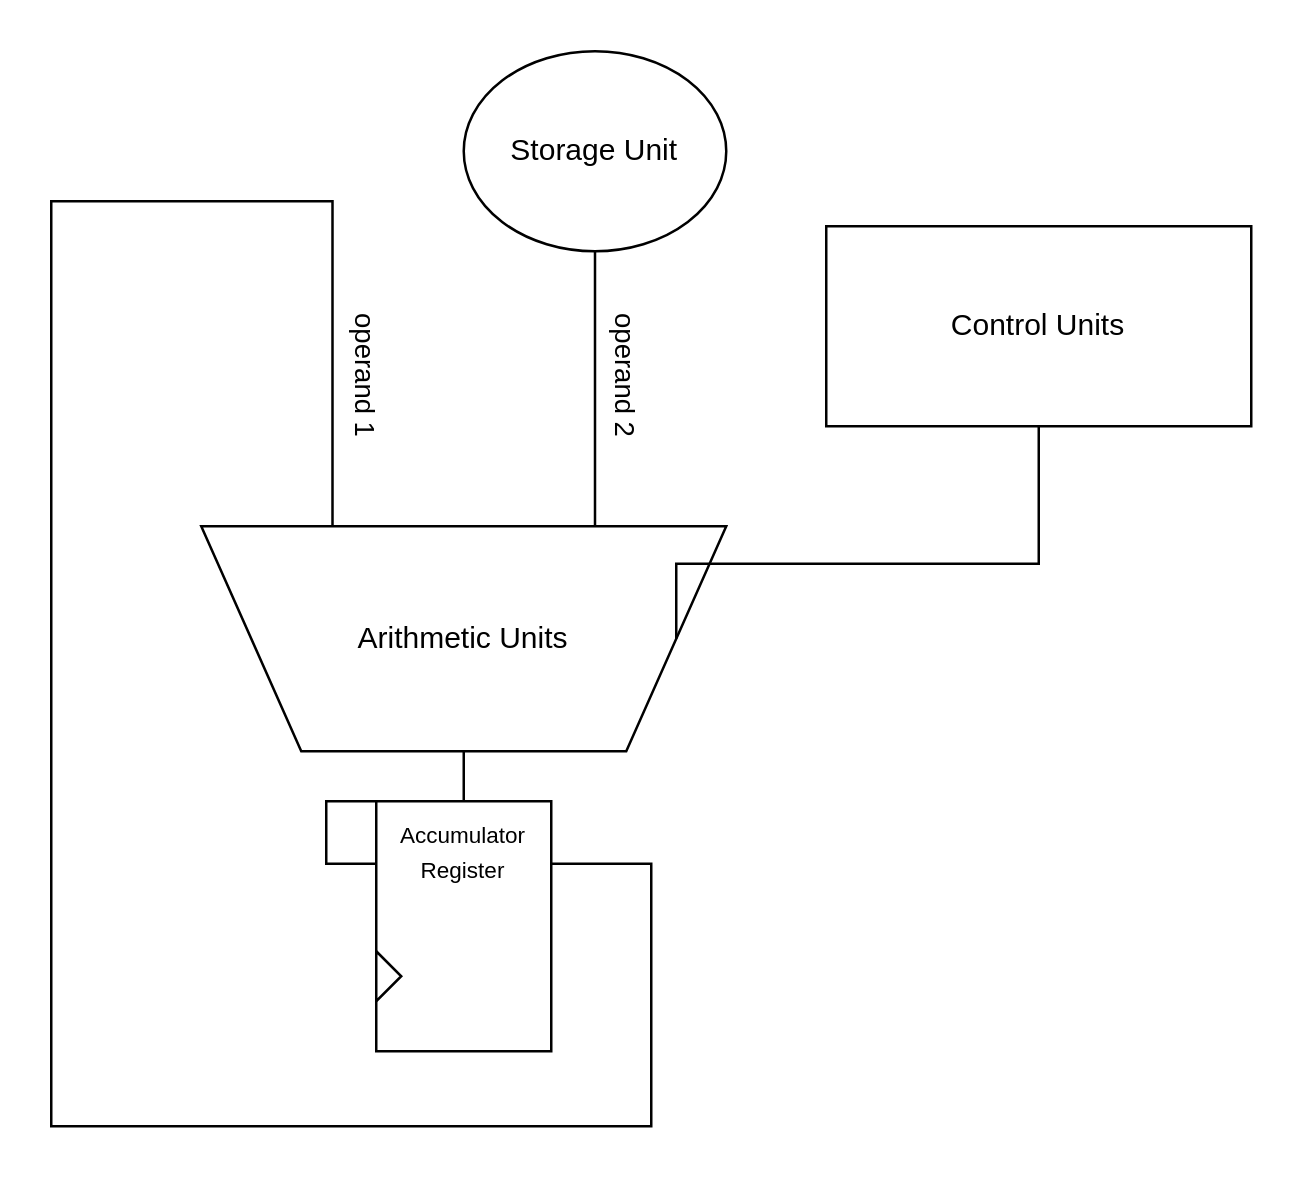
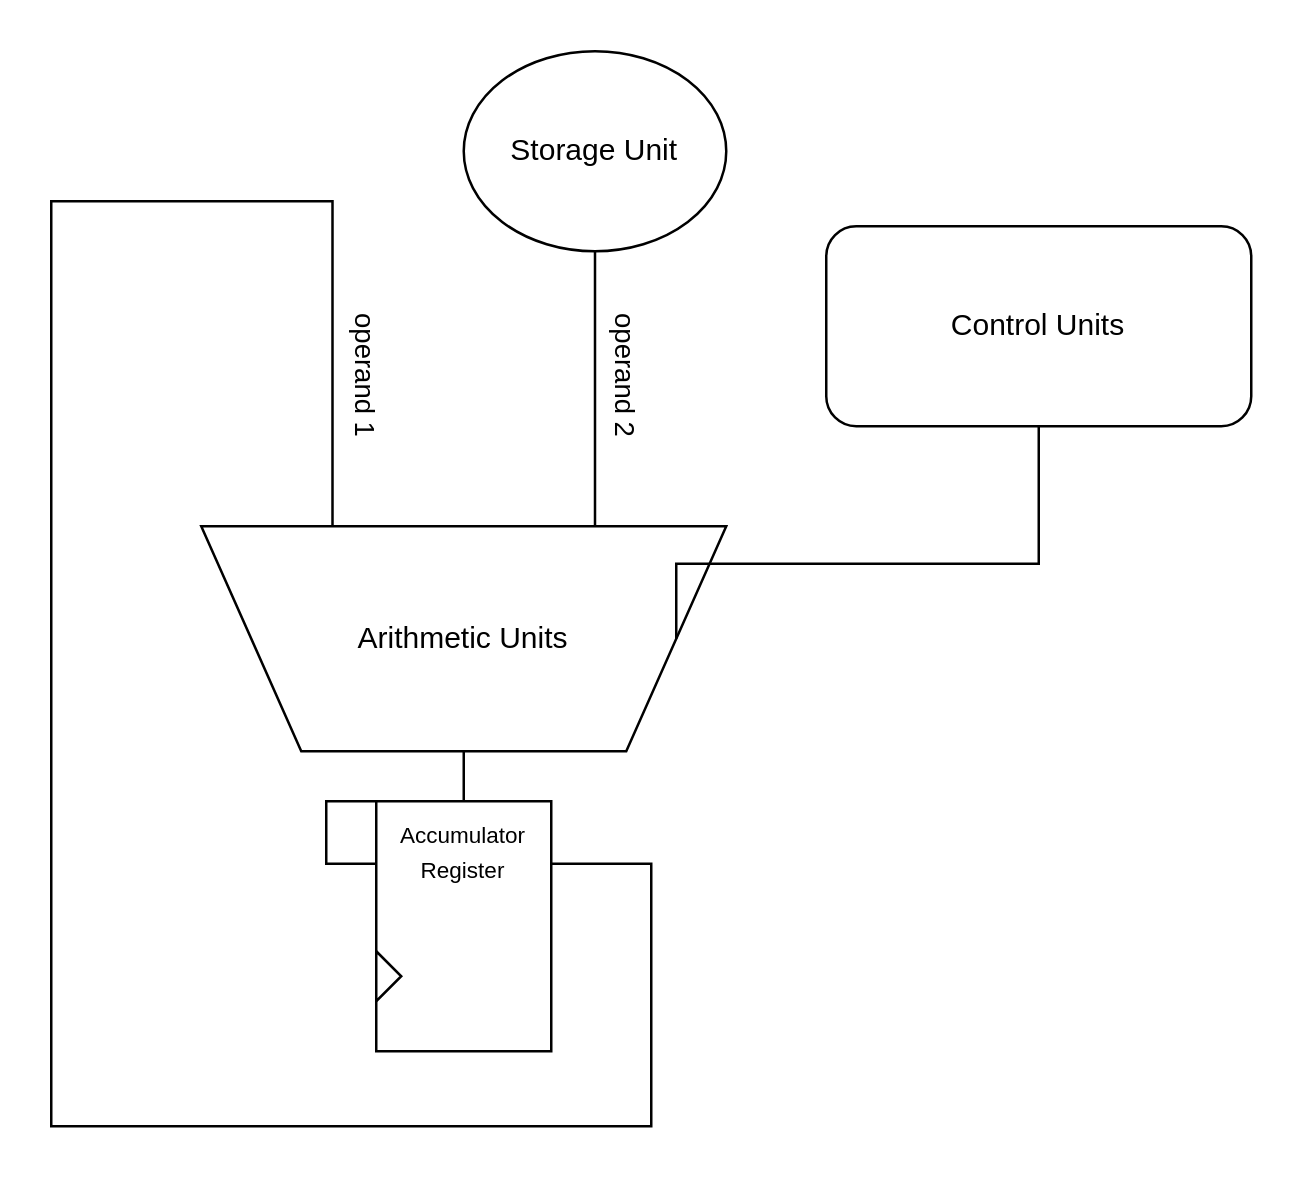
(1039, 326) -> (1039, 326)
